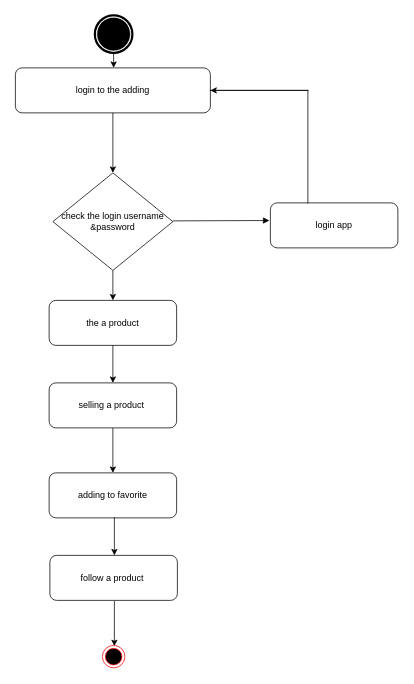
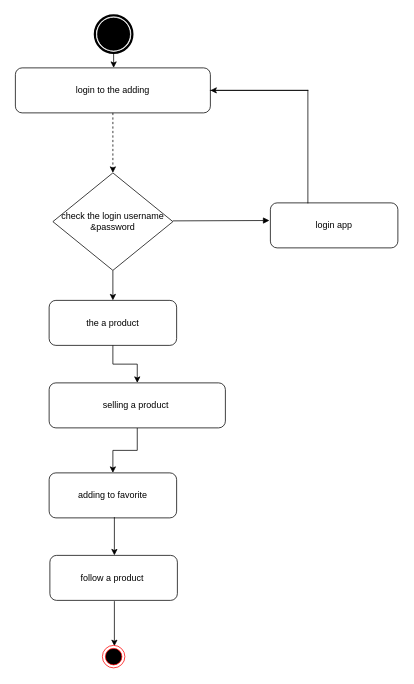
(113, 140) -> (113, 140)
(113, 405) -> (137, 405)
